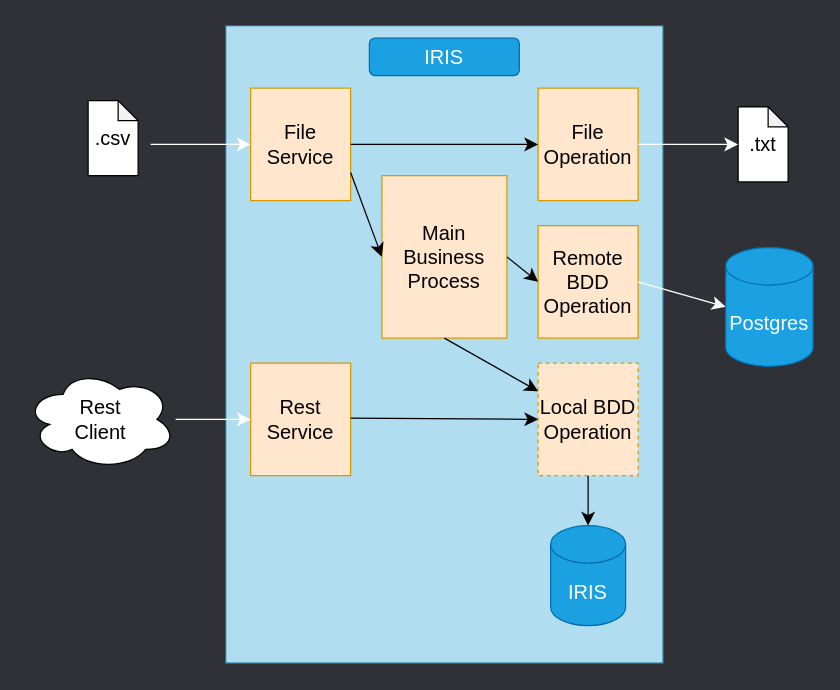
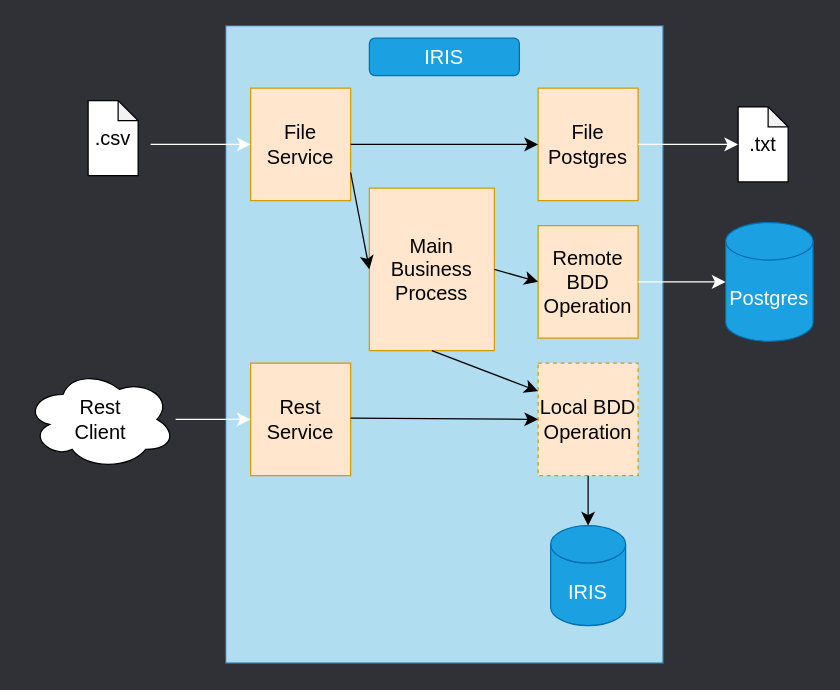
(588, 144) -> (588, 144)
(444, 257) -> (432, 269)
(769, 307) -> (769, 282)
